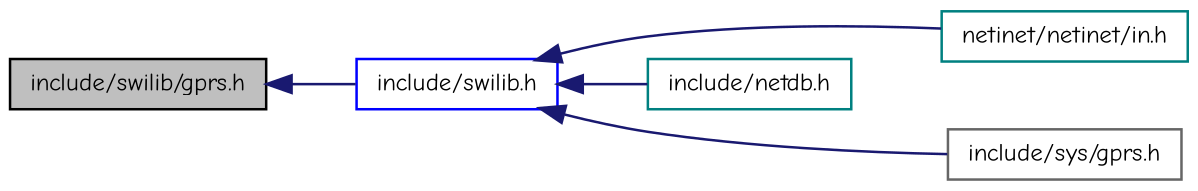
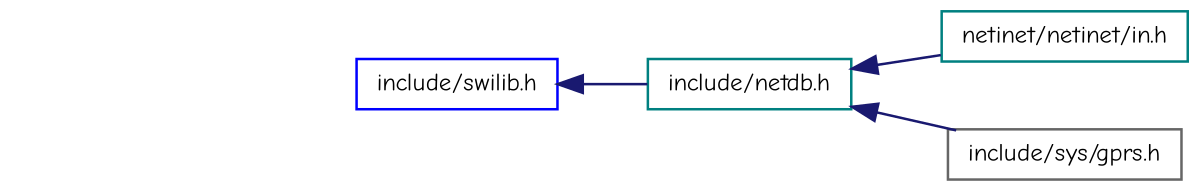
(750, 28) -> (909, 60)
(138, 84) -> none
(755, 144) -> (916, 121)
